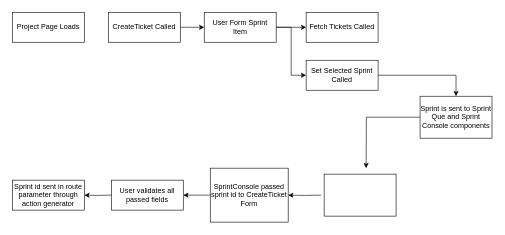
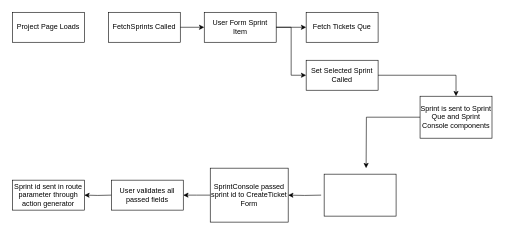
(144, 27) -> (144, 27)
(342, 27) -> (342, 27)
